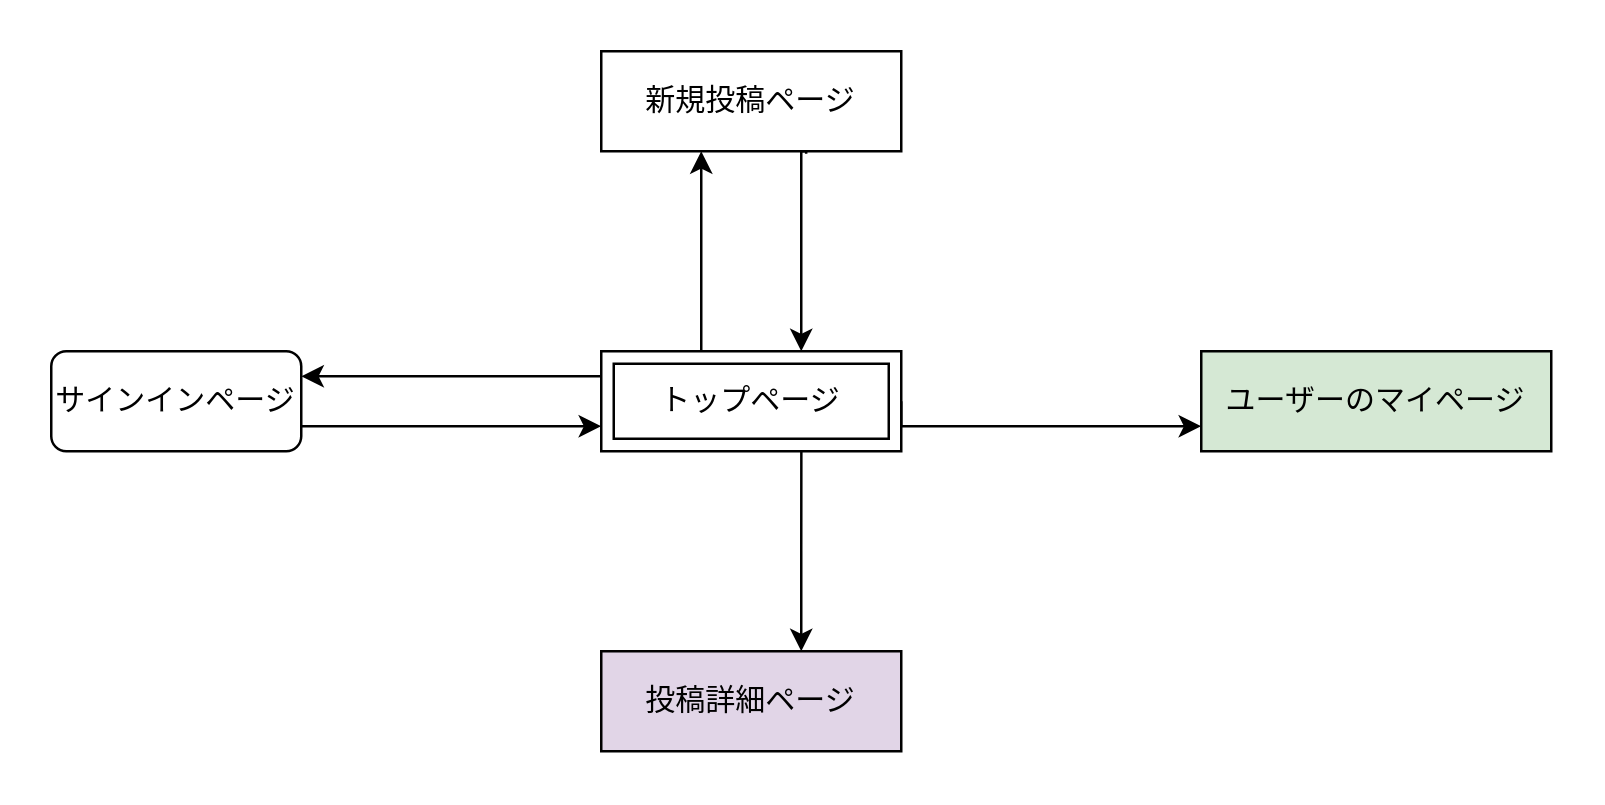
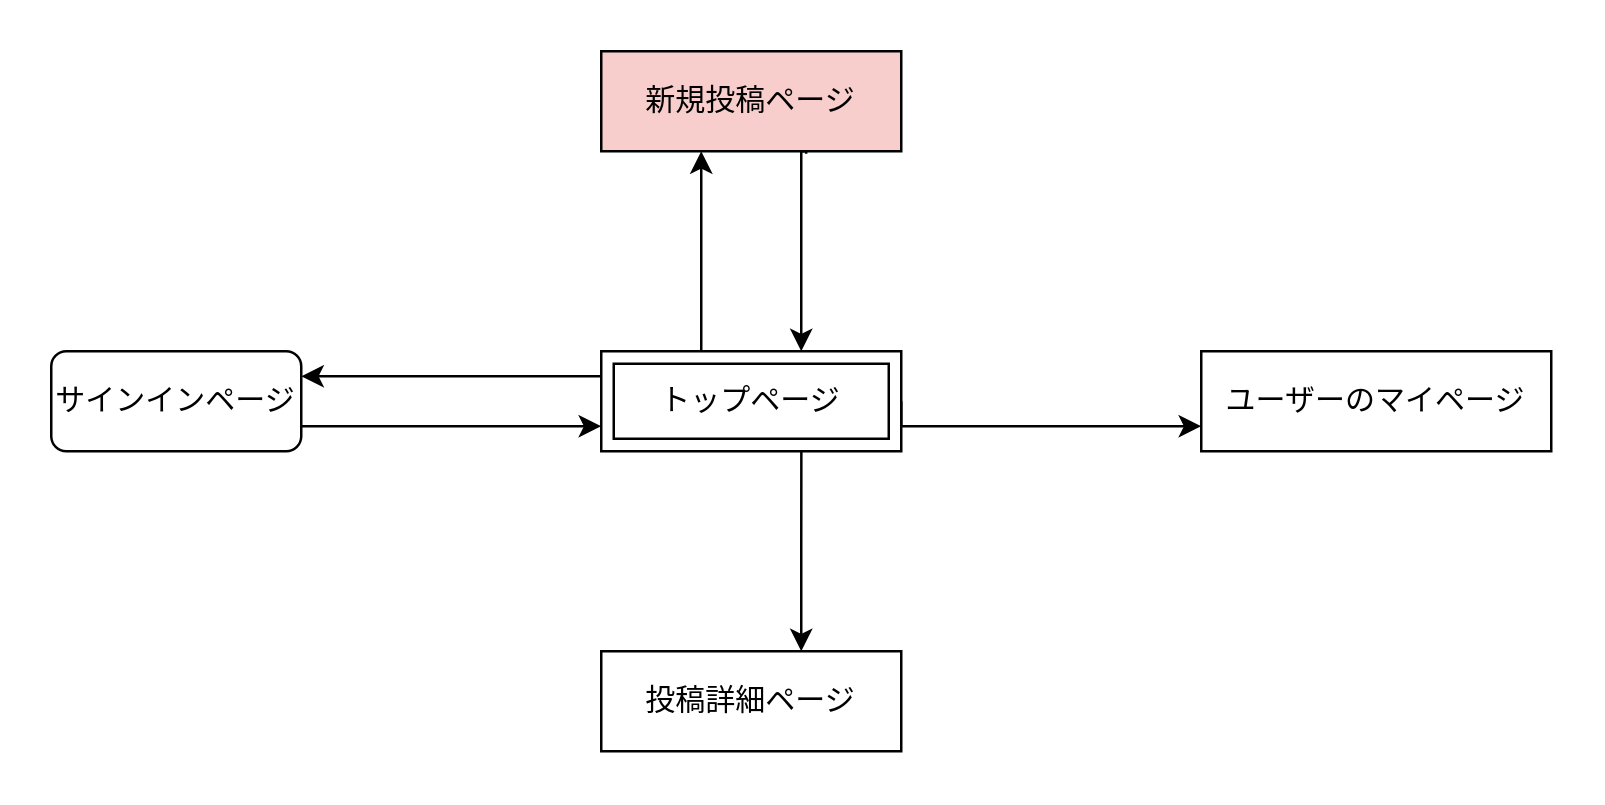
(751, 101) -> (751, 101)
(1376, 401) -> (1376, 401)
(751, 701) -> (751, 701)
